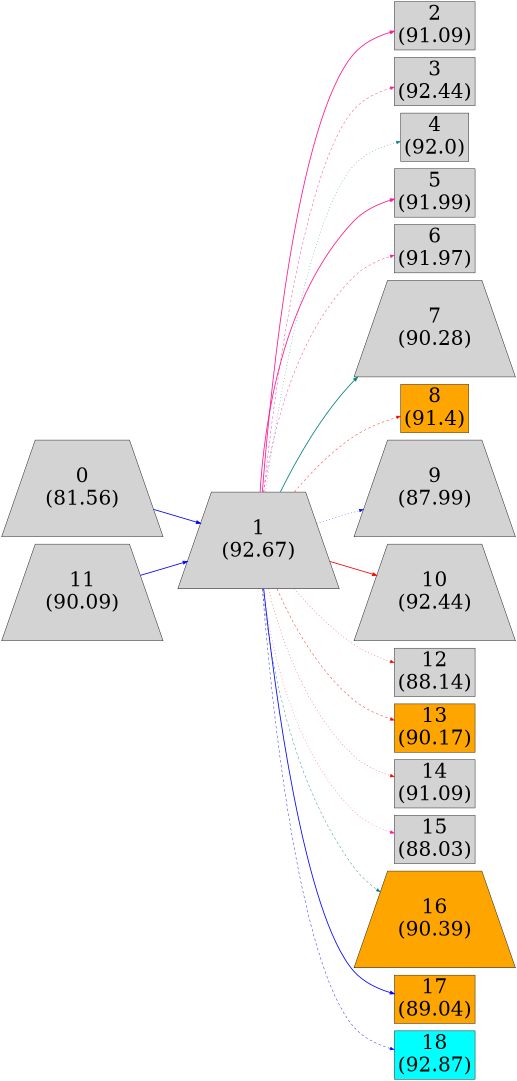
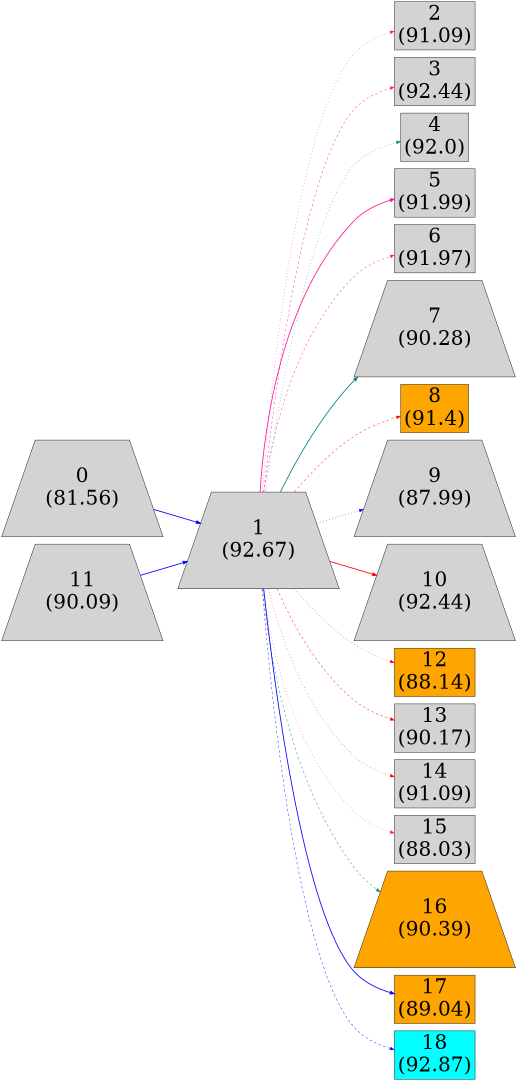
(292, 247) -> (292, 247)
(435, 672) -> (435, 672)
(435, 728) -> (435, 728)
